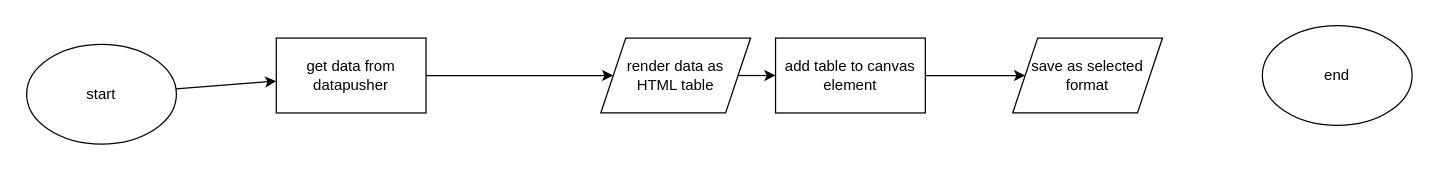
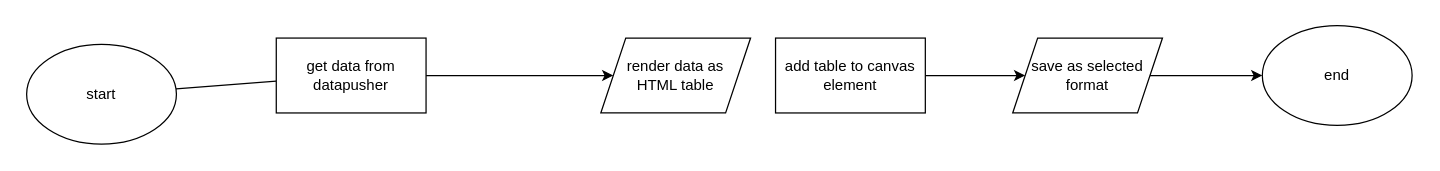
(752, 76) -> none
none -> (1203, 76)
(266, 82) -> (270, 82)
